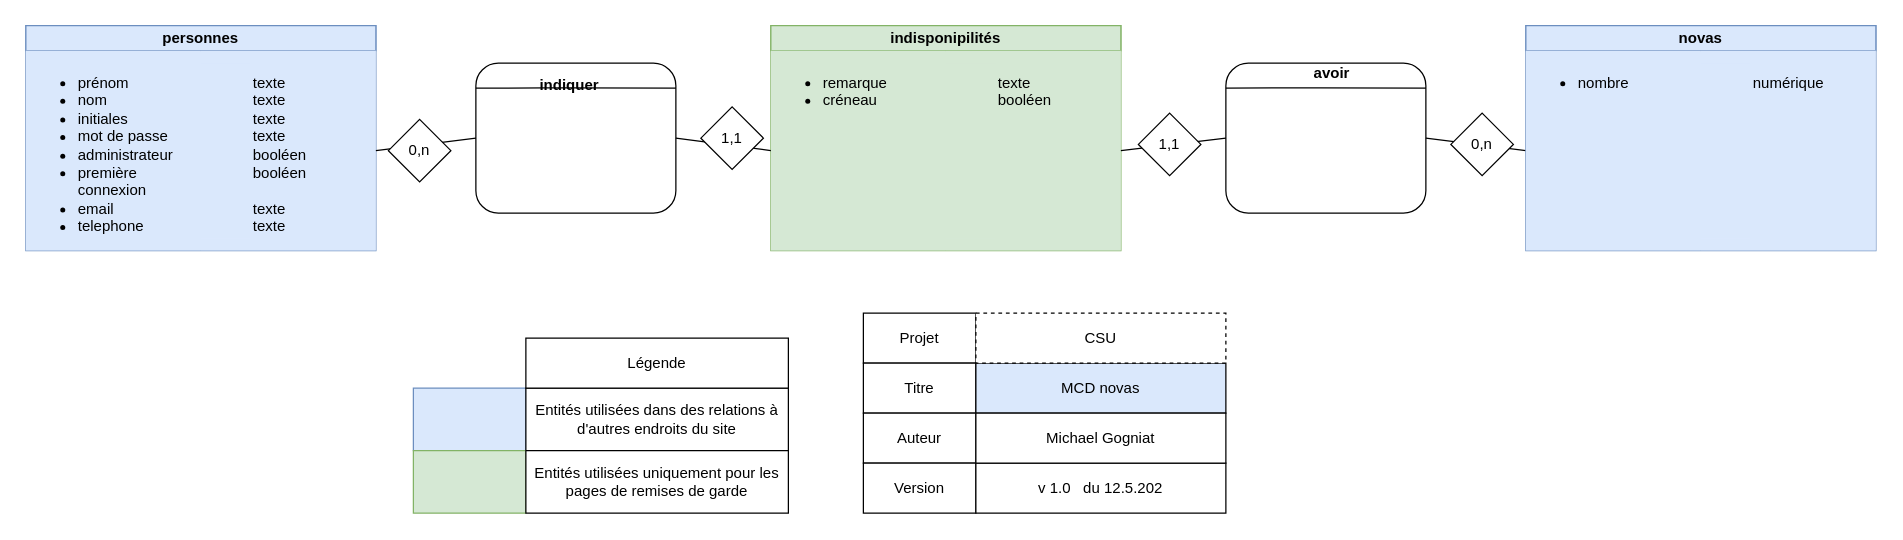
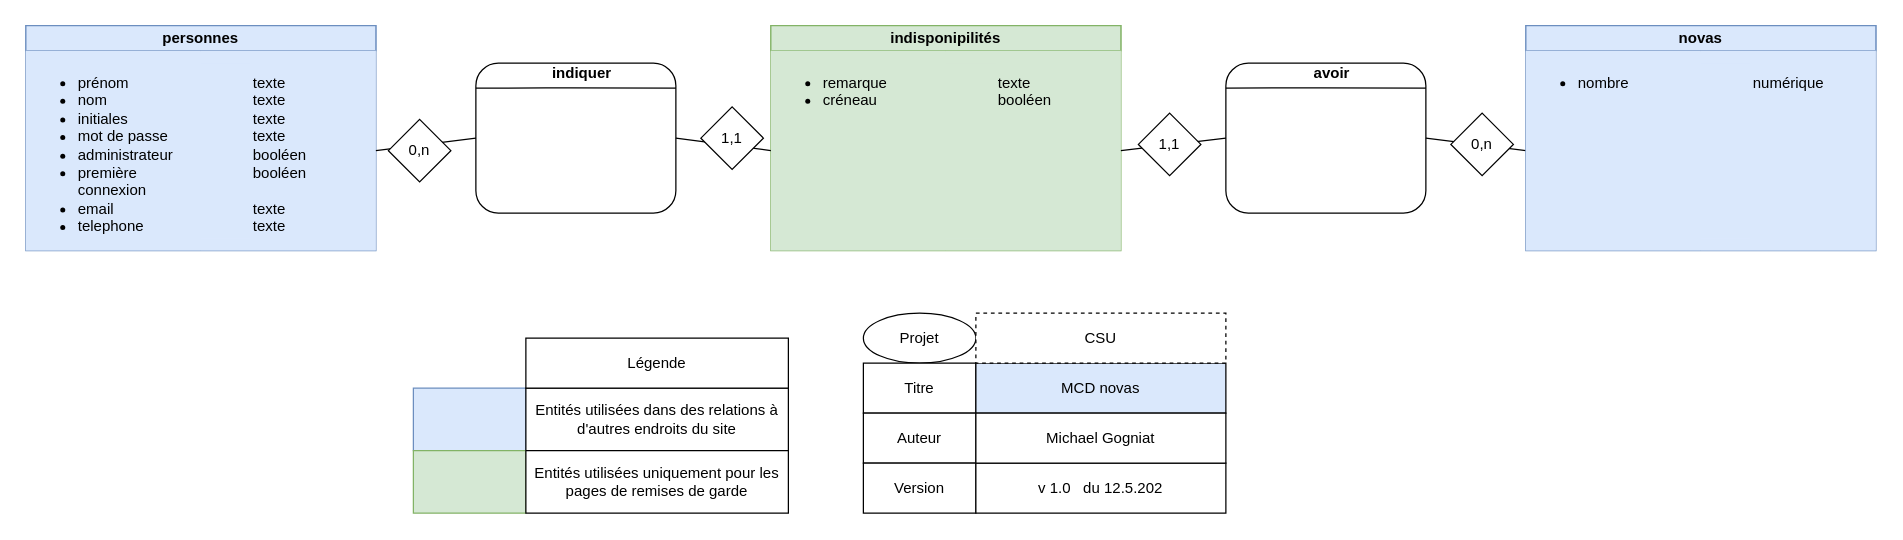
(569, 86) -> (582, 73)
(919, 338) -> (919, 338)
